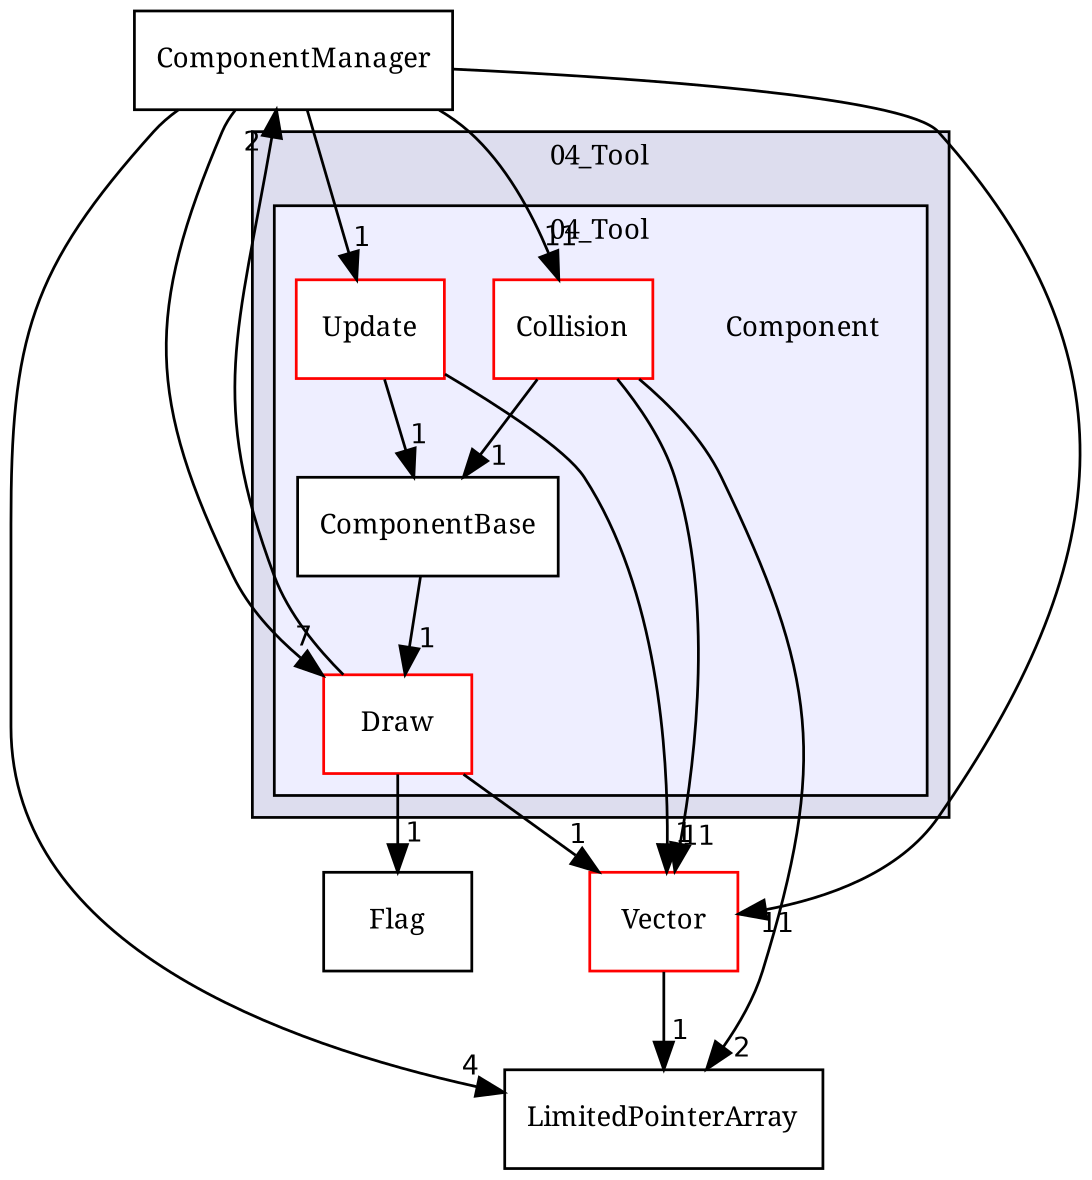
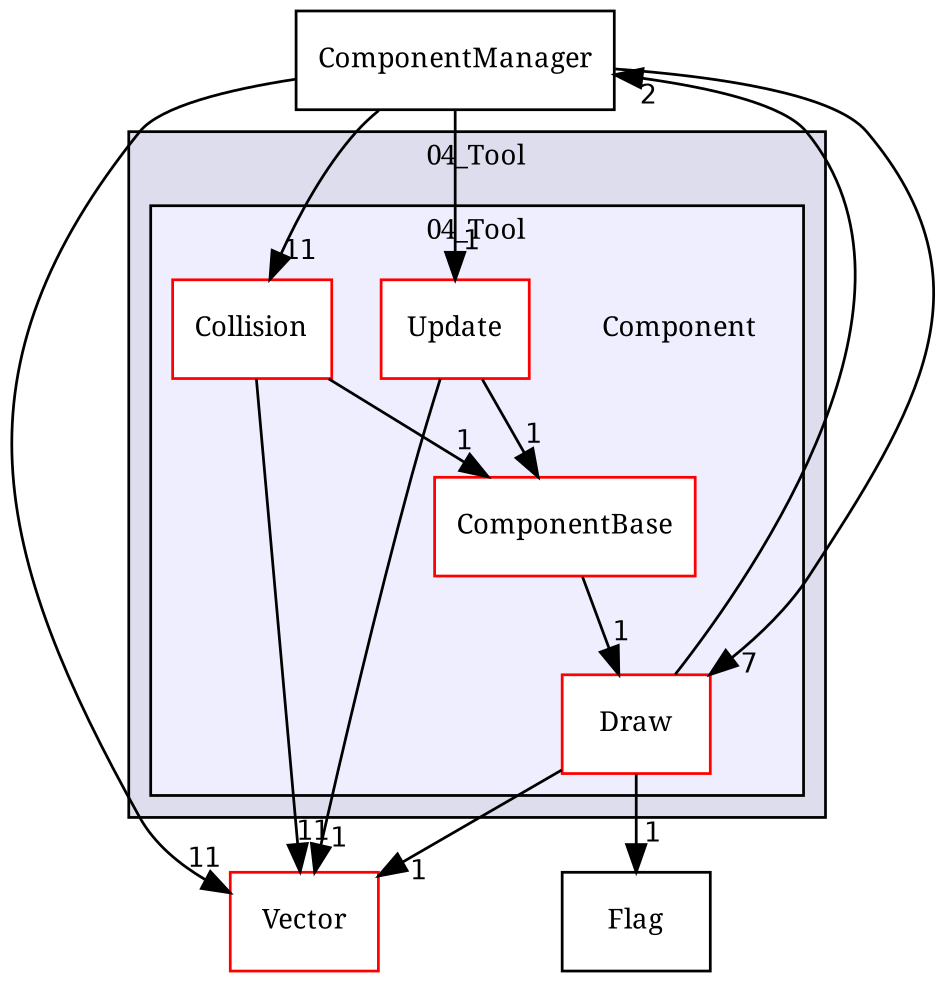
(428, 527) -> (565, 527)
(664, 1119) -> none
